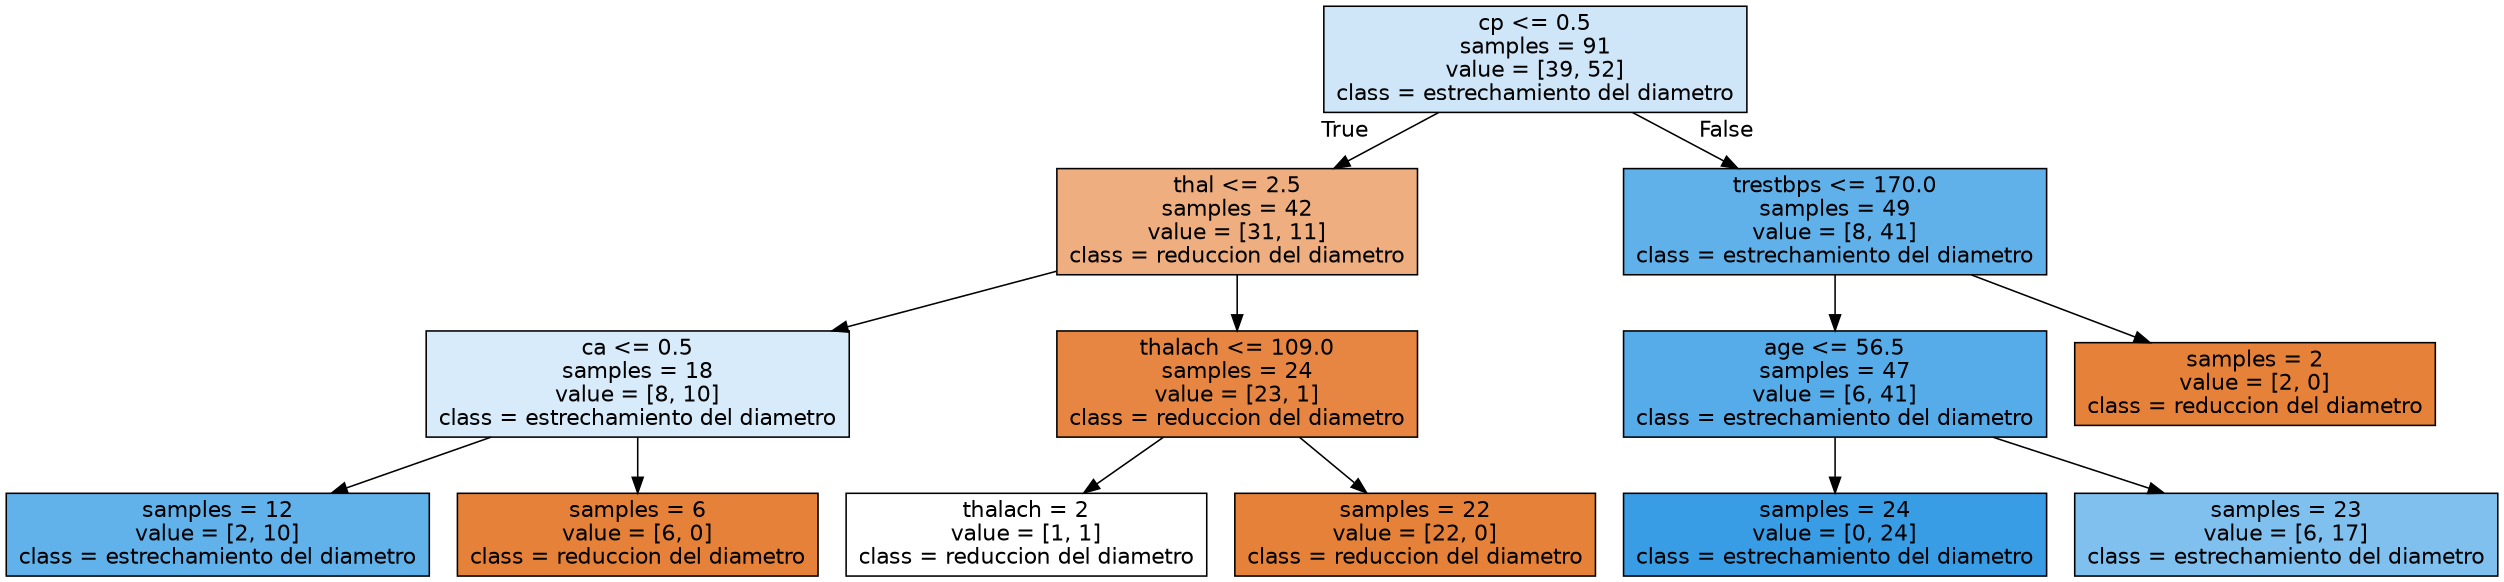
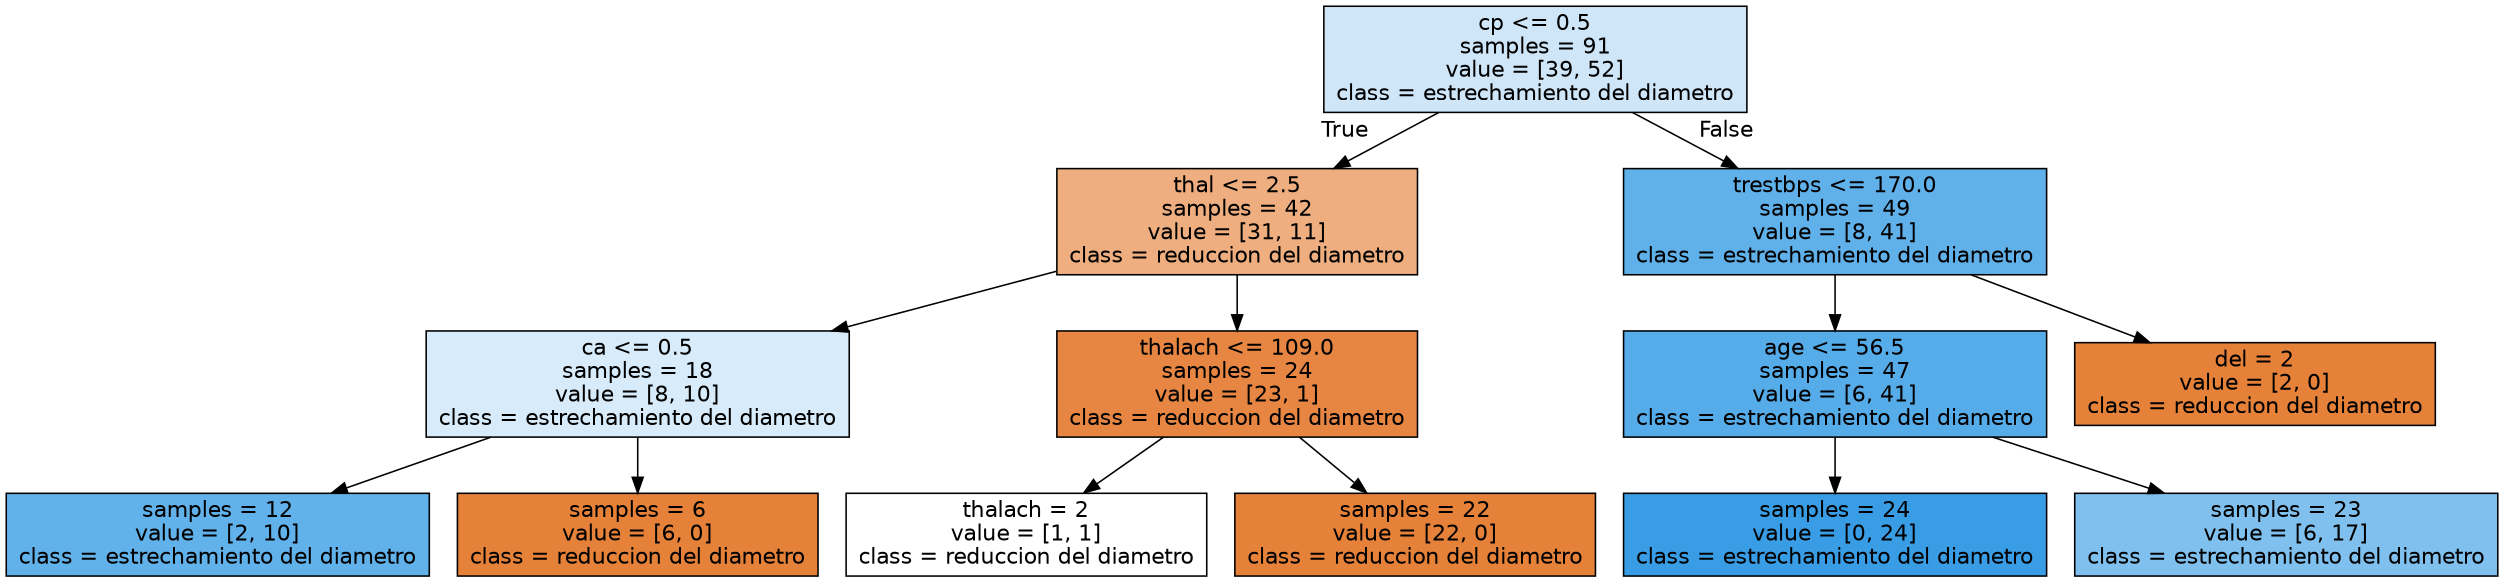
(2255, 384) -> (2255, 384)
